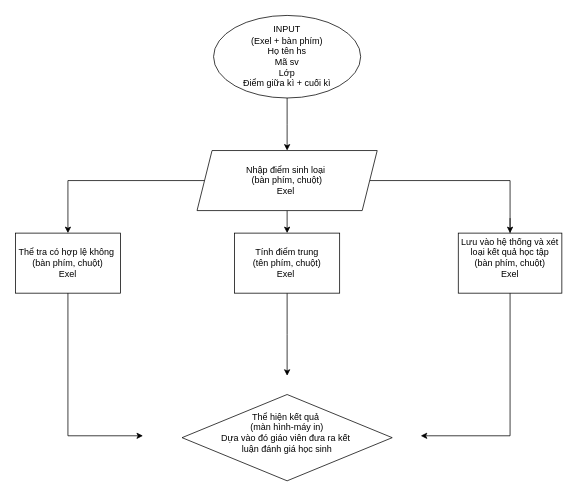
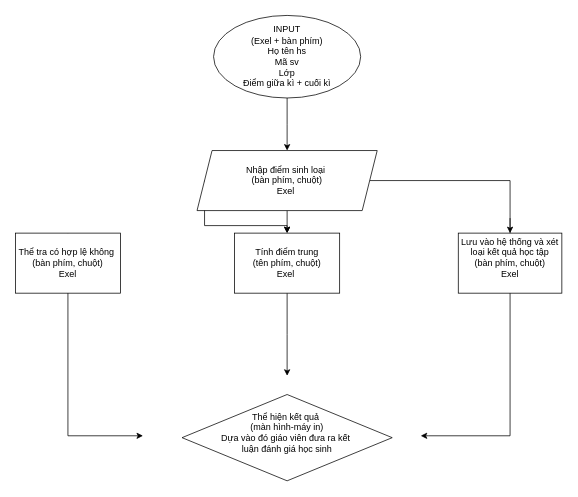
(135, 180) -> (236, 225)
